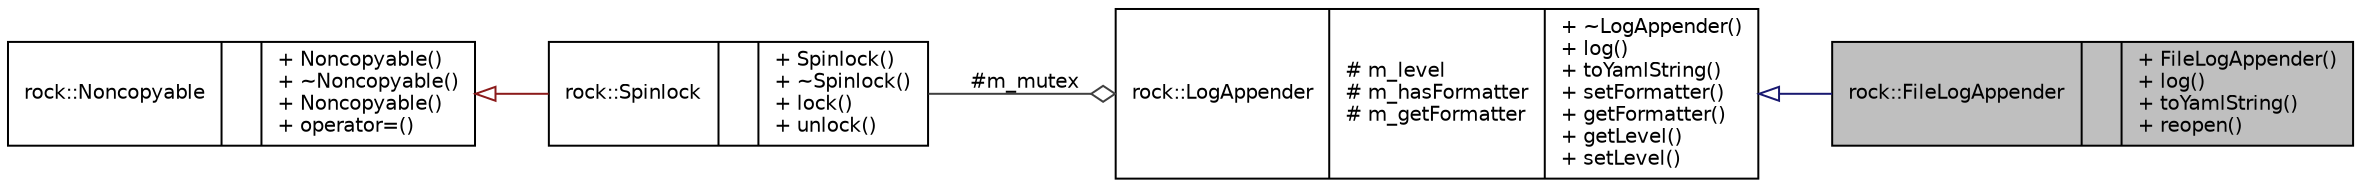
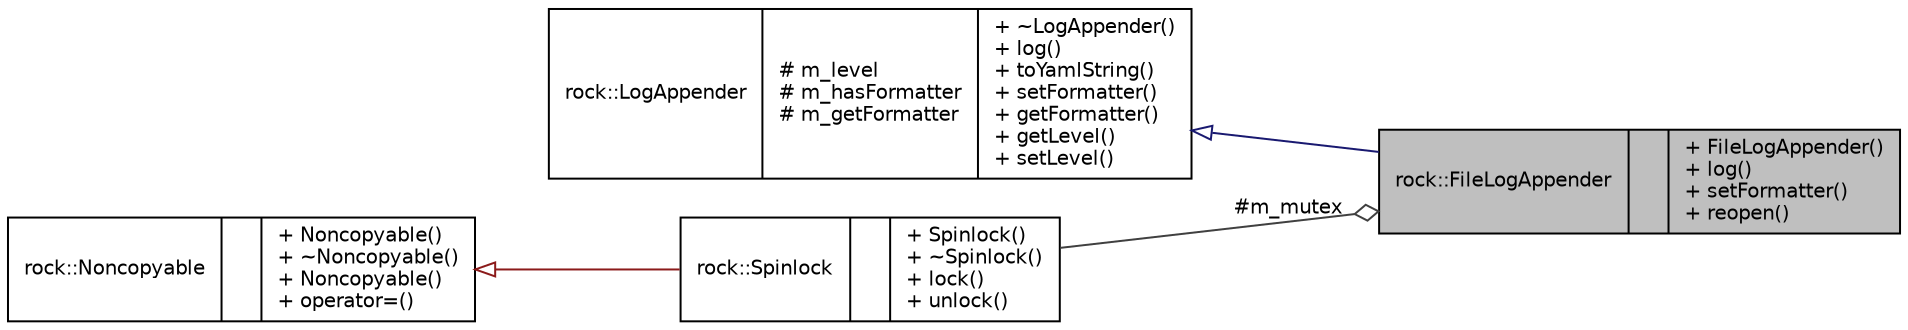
(1010, 94) -> (1207, 231)
(2218, 104) -> (1766, 192)
